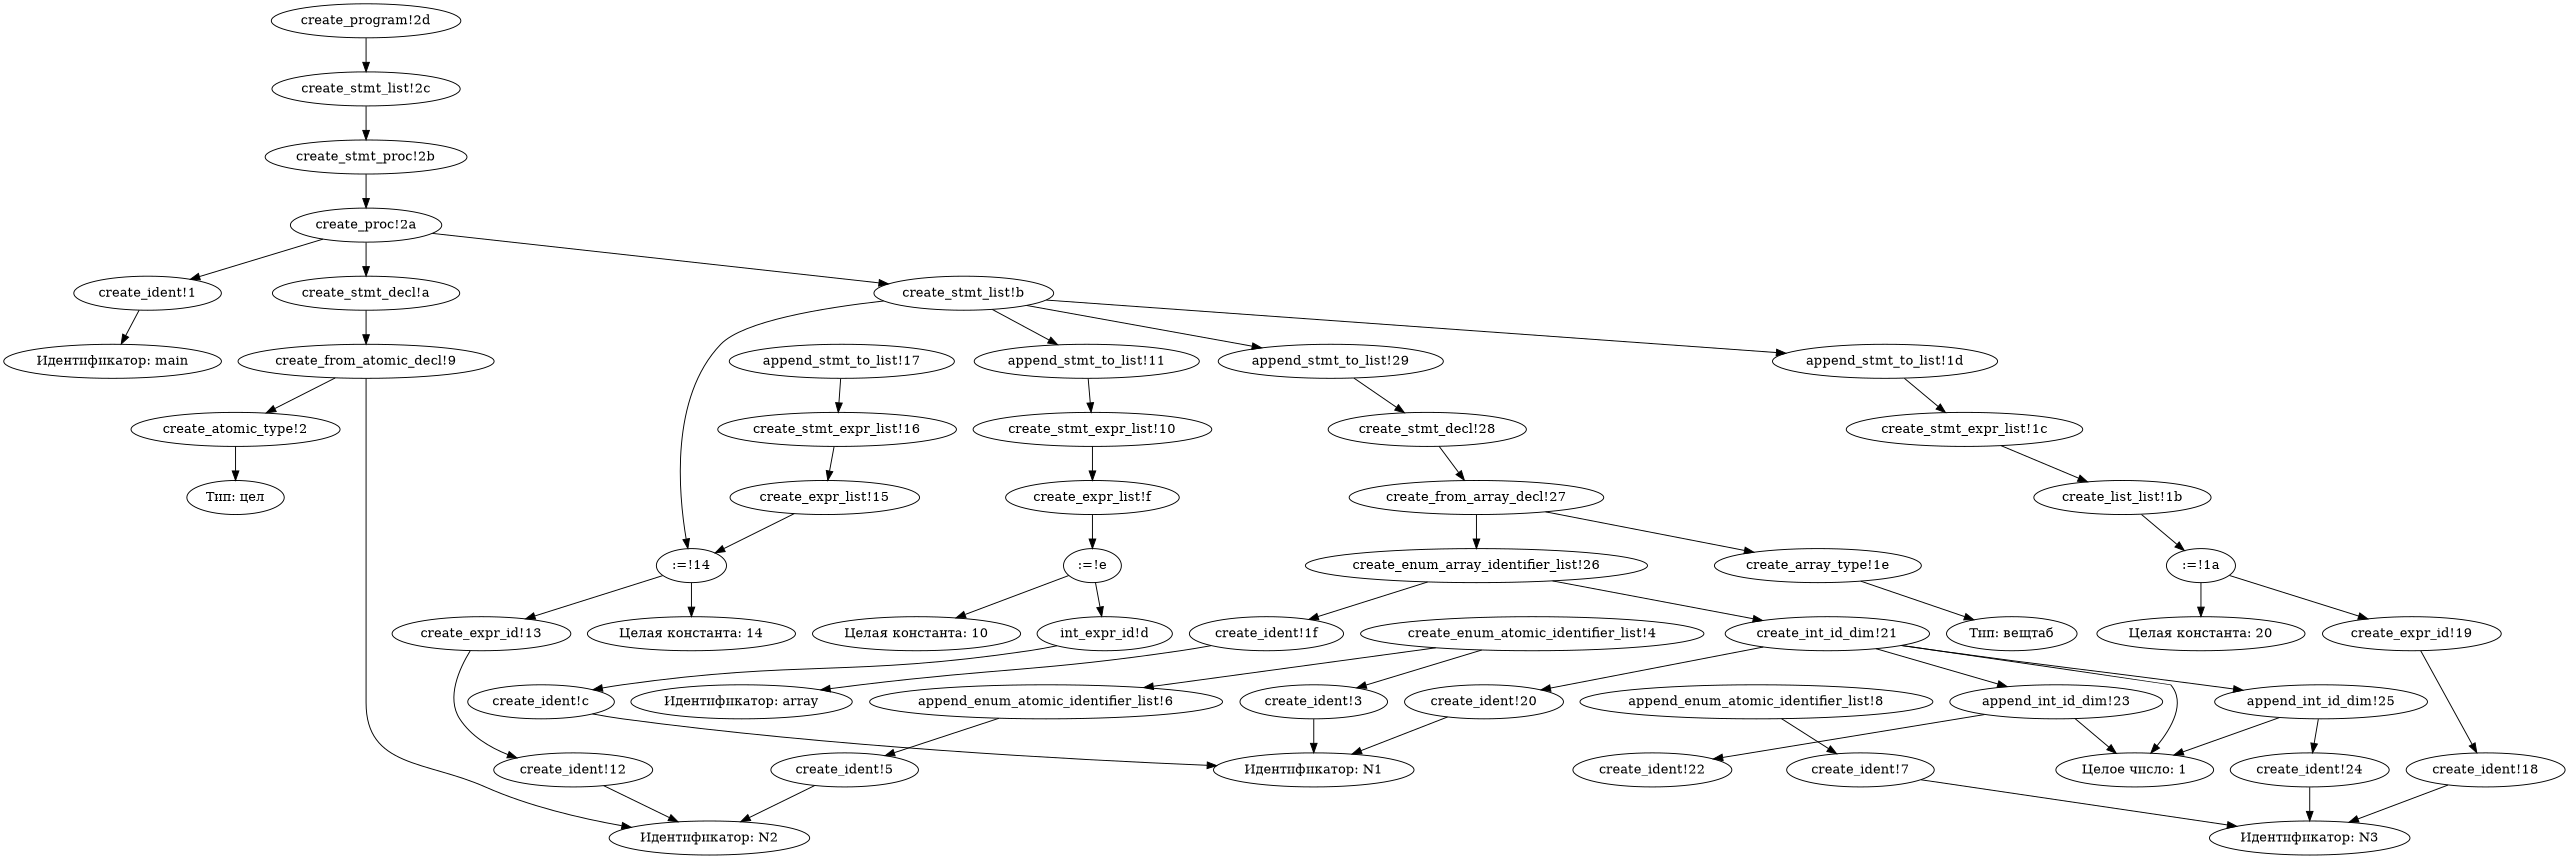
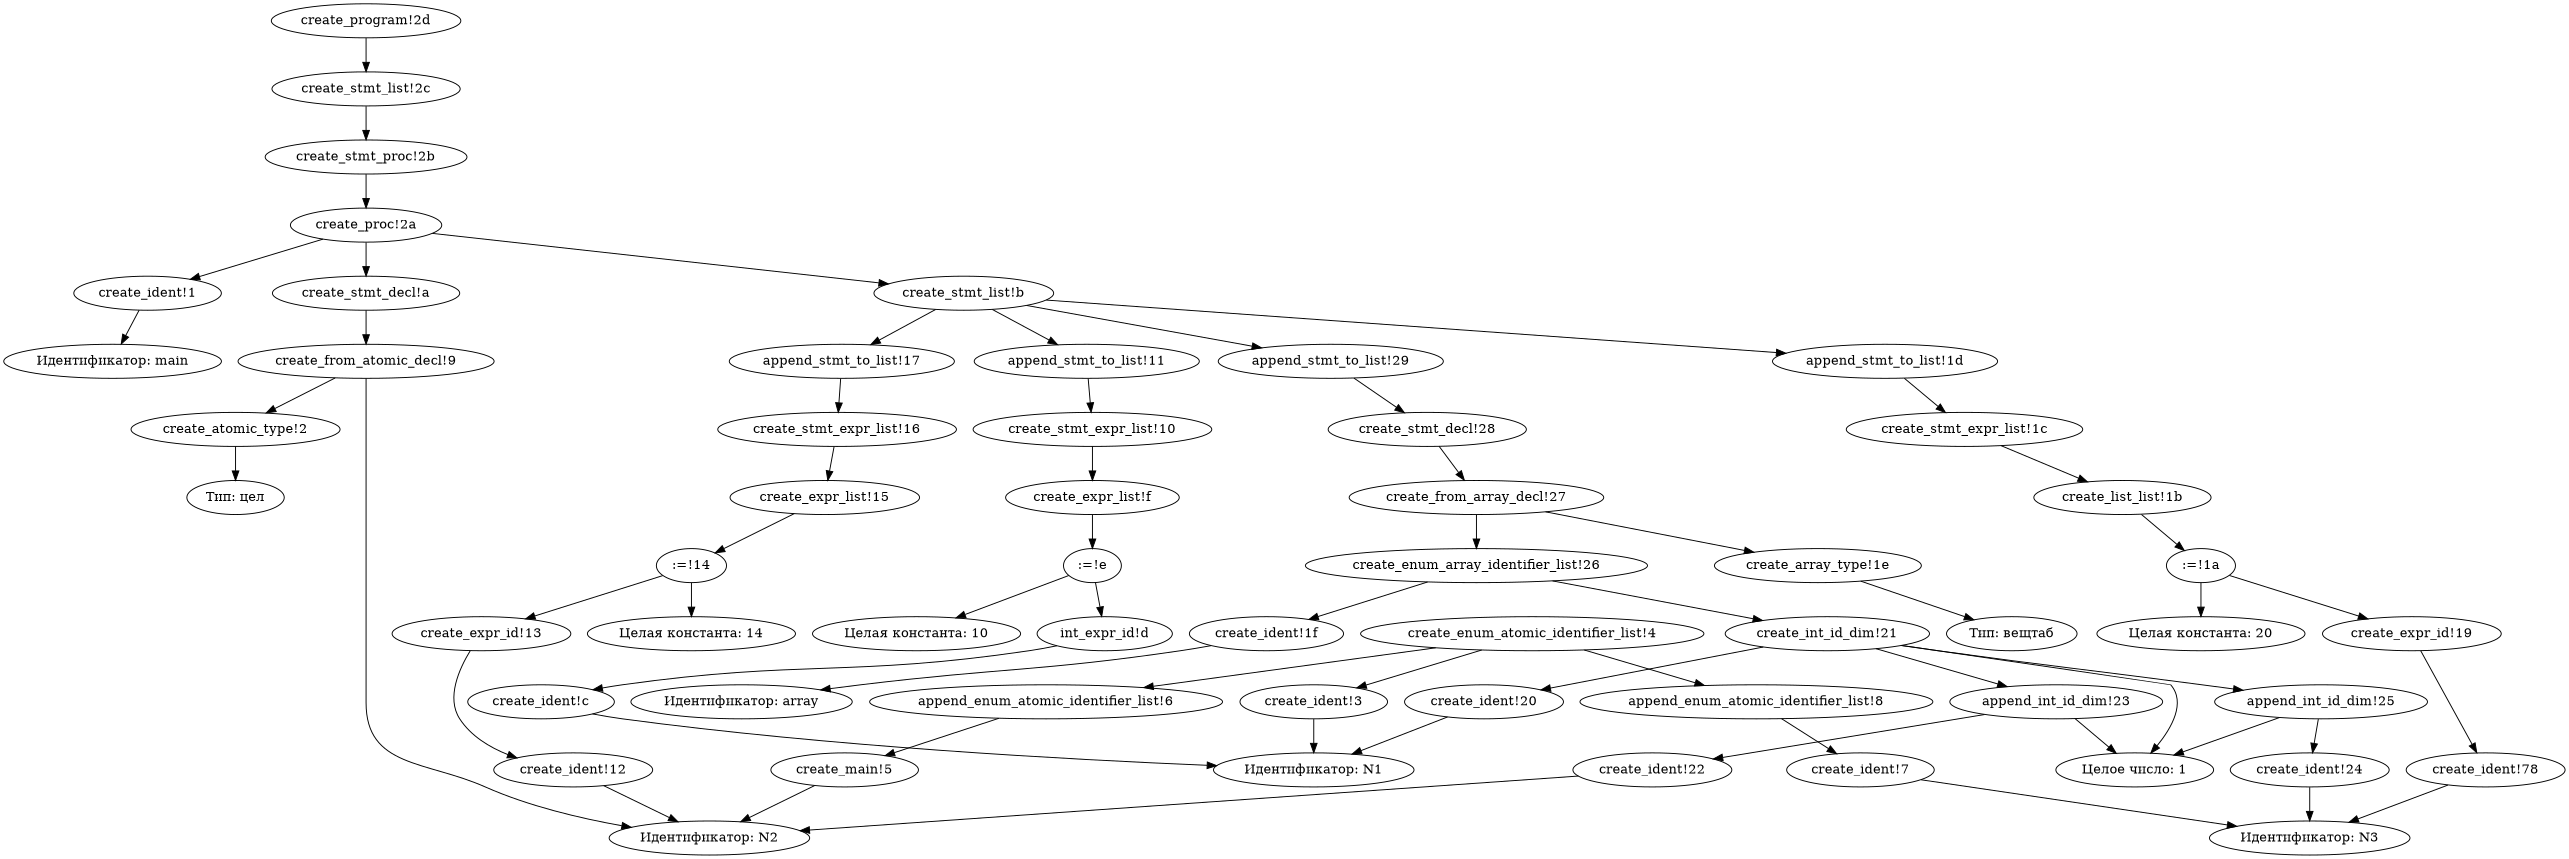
(711, 358) -> (907, 325)
none -> (1637, 666)
(845, 770) -> (845, 770)
(2486, 770) -> (2486, 770)
none -> (1194, 803)
